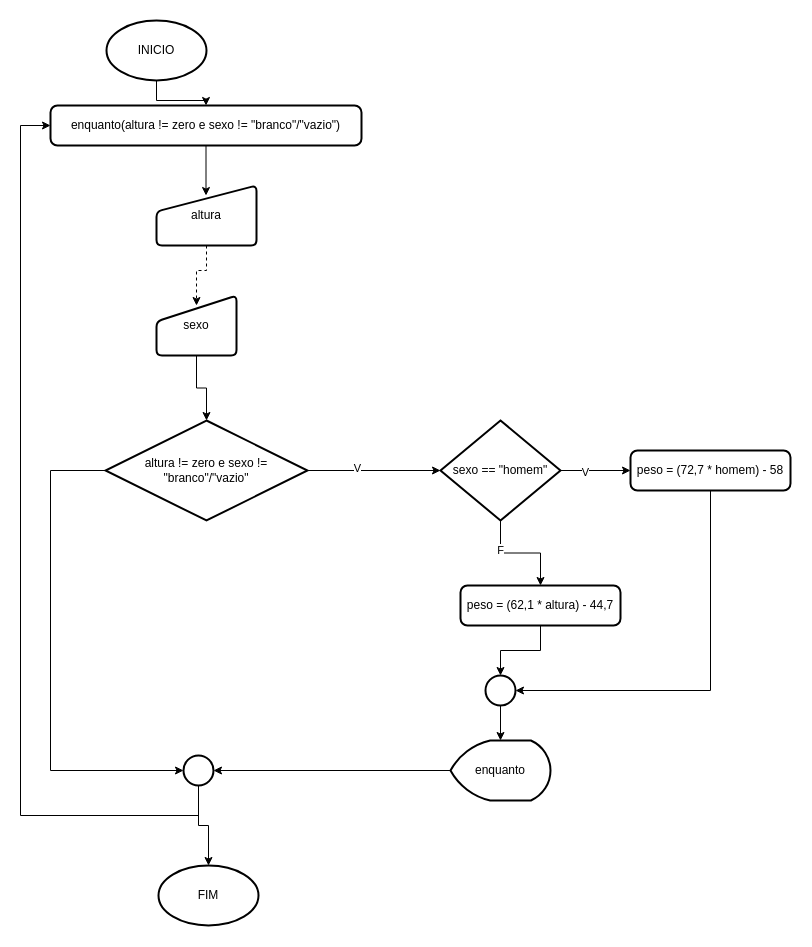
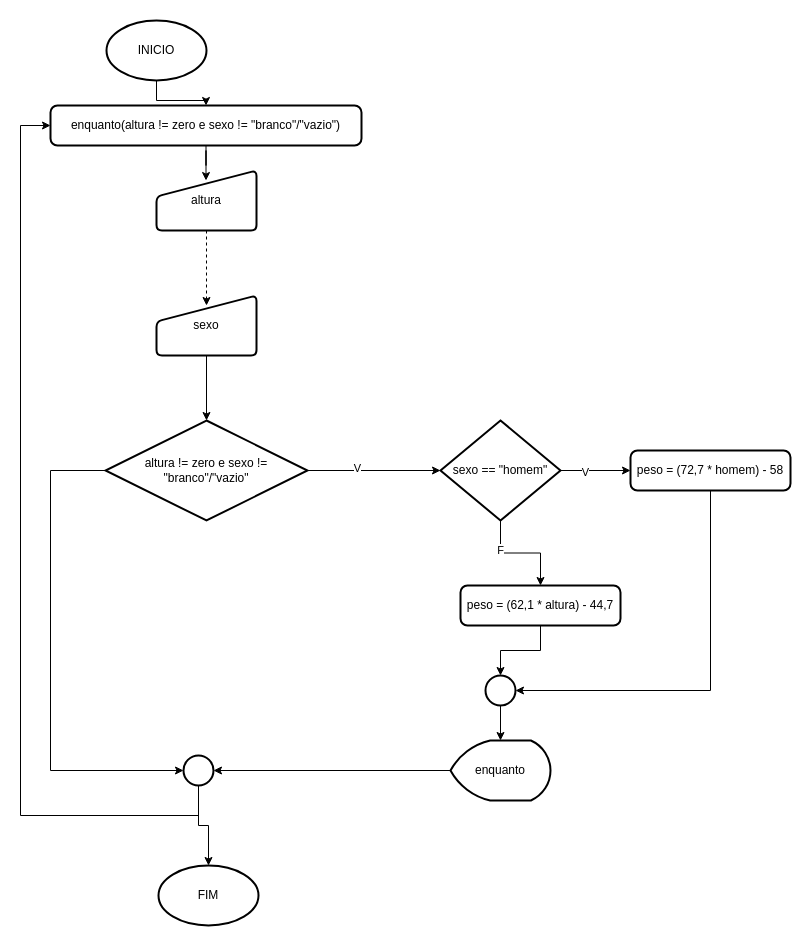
(207, 216) -> (207, 201)
(197, 326) -> (207, 326)
